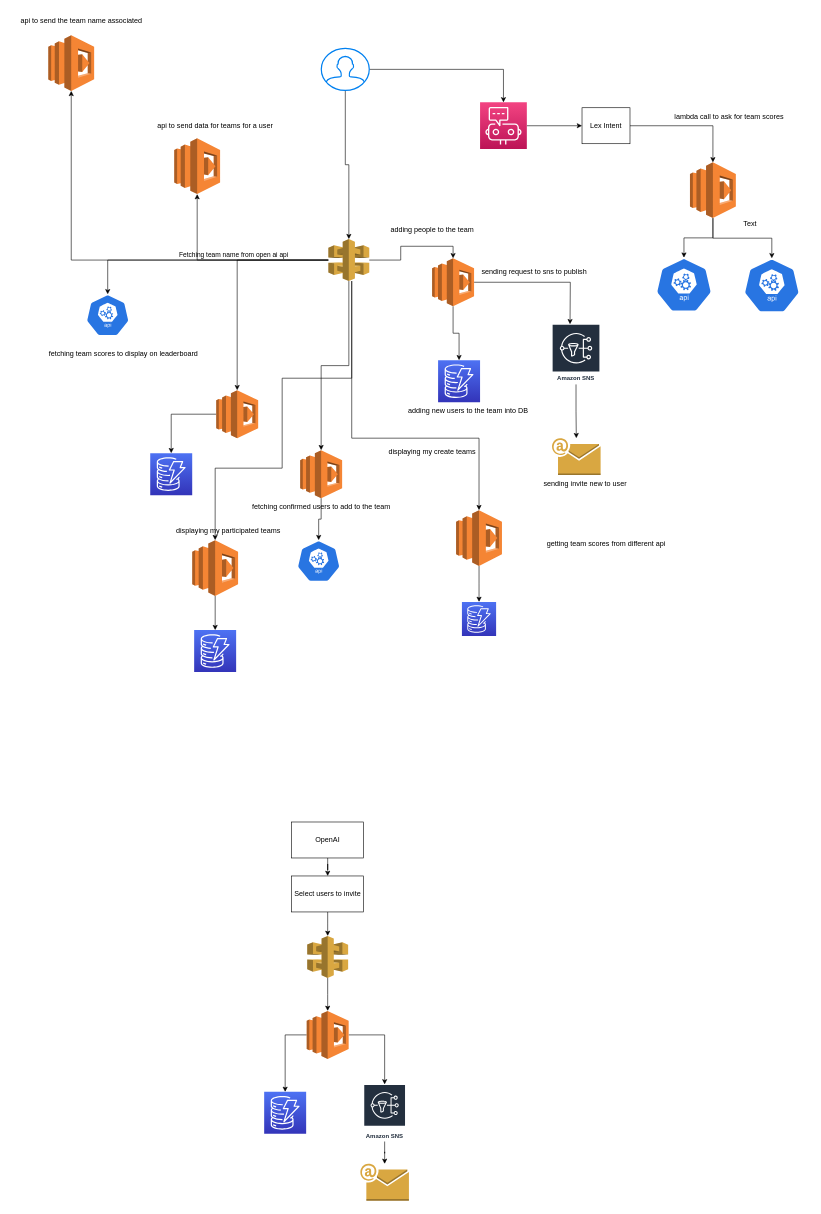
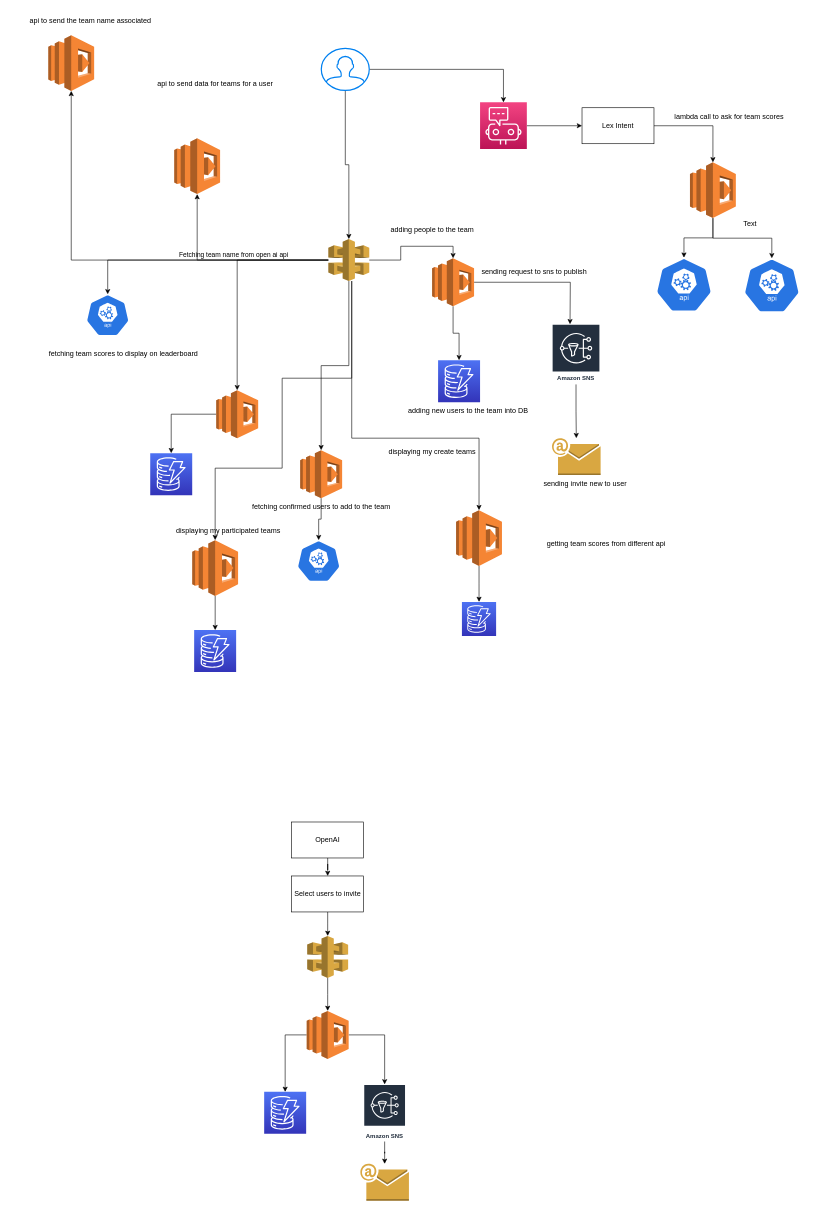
(81, 21) -> (90, 21)
(215, 126) -> (215, 84)
(606, 126) -> (618, 126)
